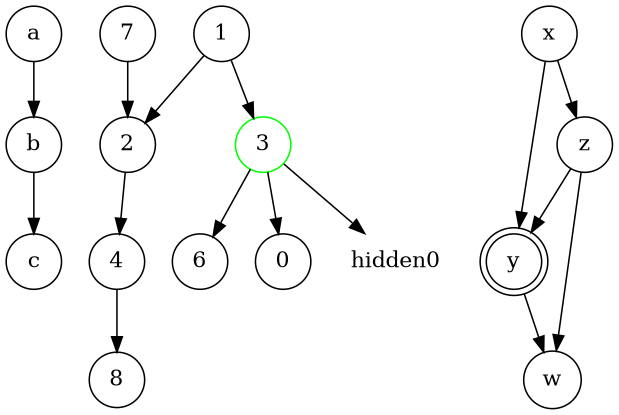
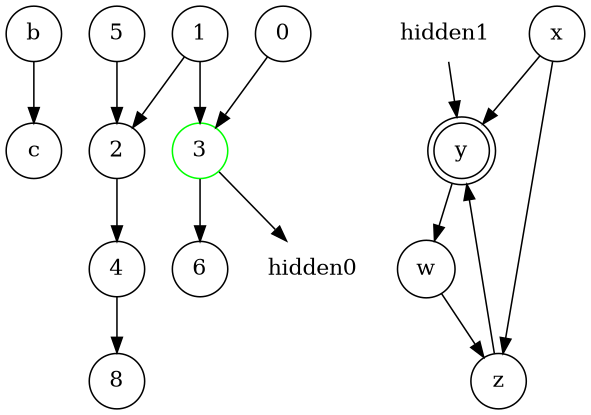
(34, 34) -> none
(128, 34) -> (117, 34)
none -> (445, 34)
(272, 195) -> (246, 86)
(570, 254) -> (458, 319)
